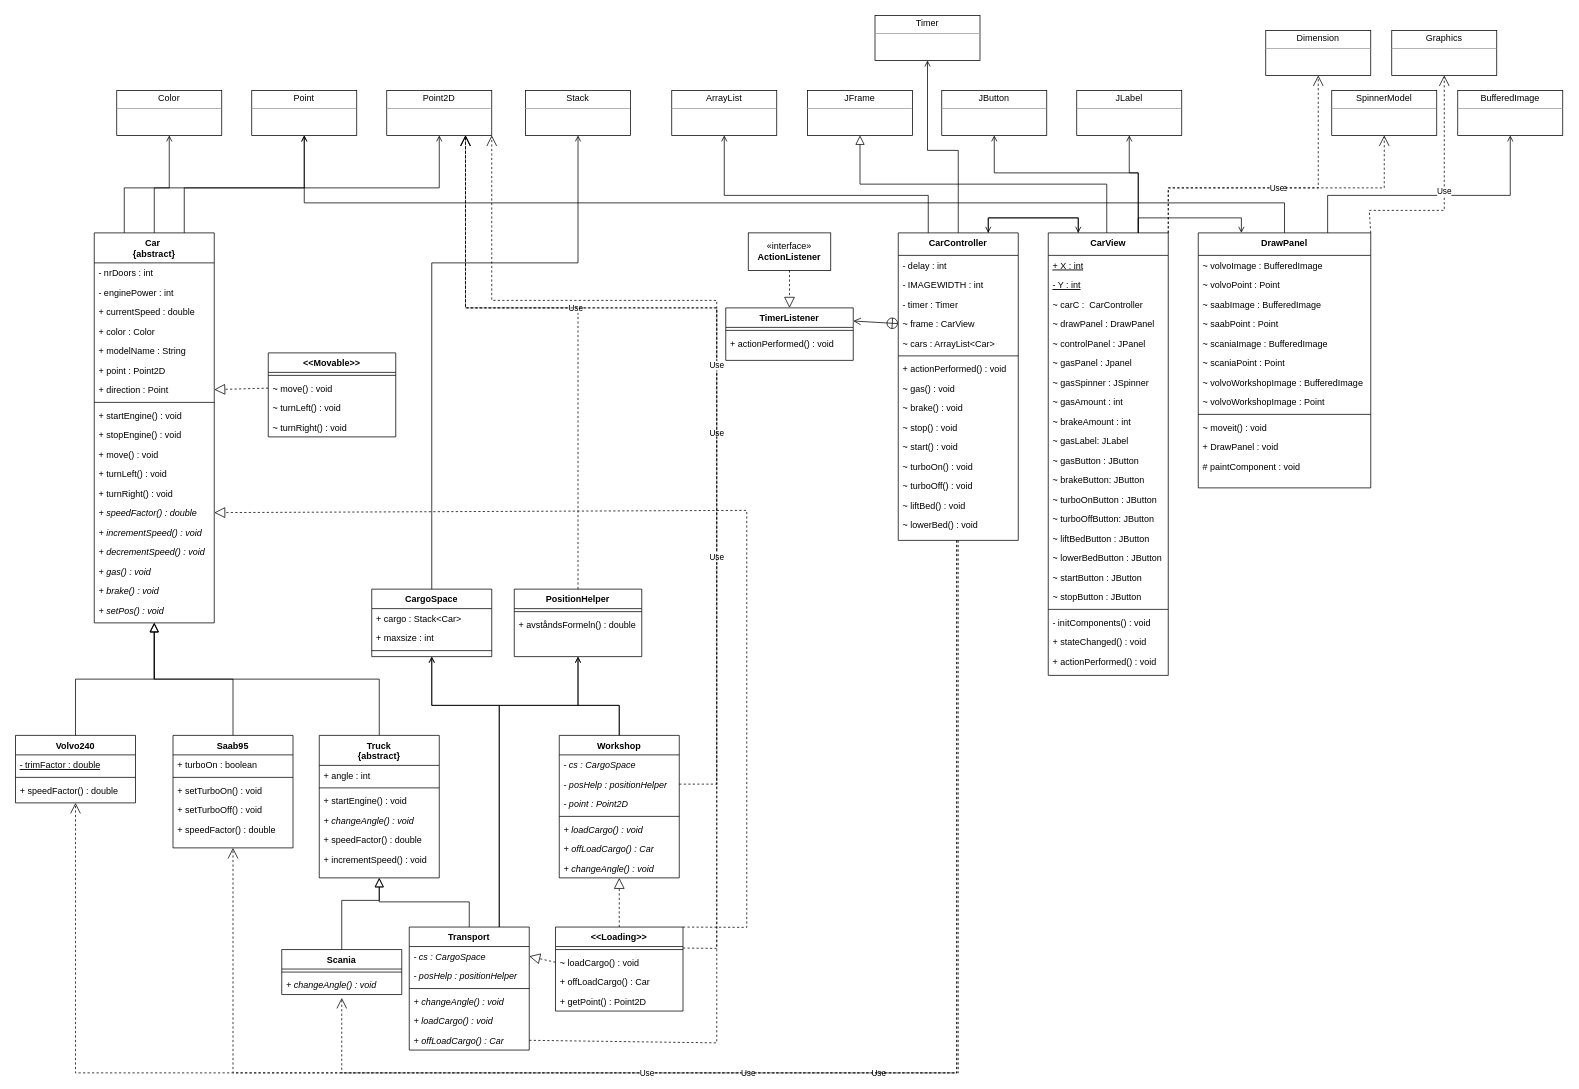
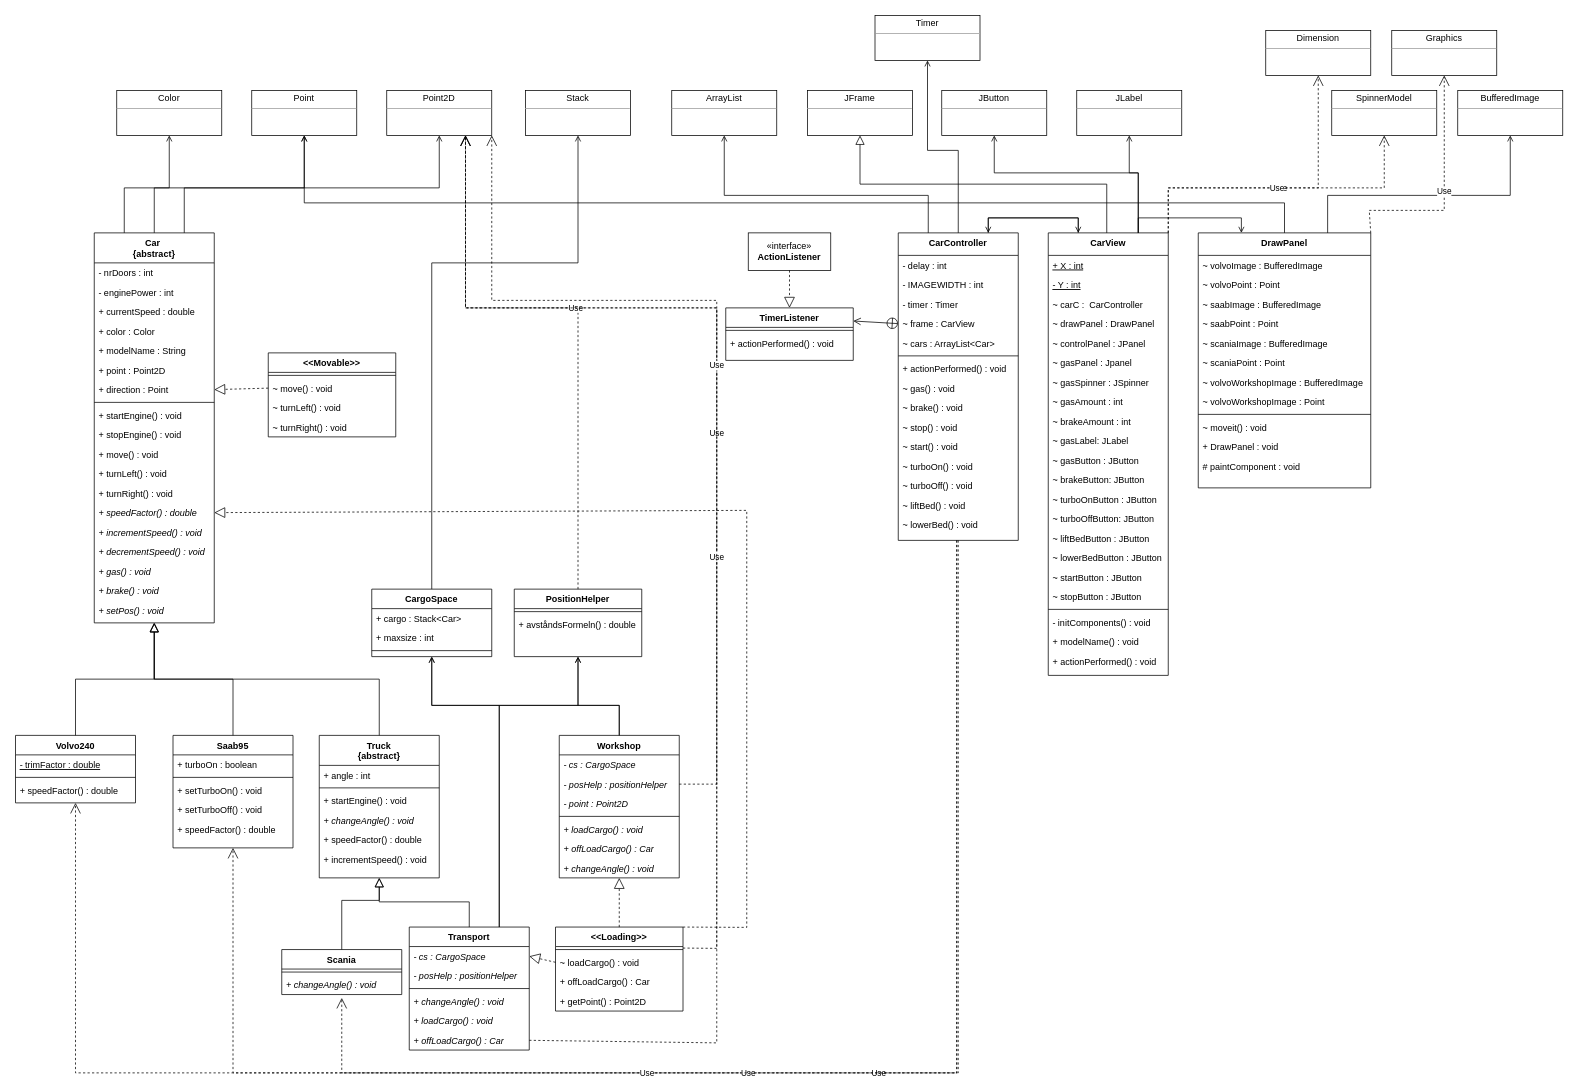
(1104, 642) -> (1096, 642)
